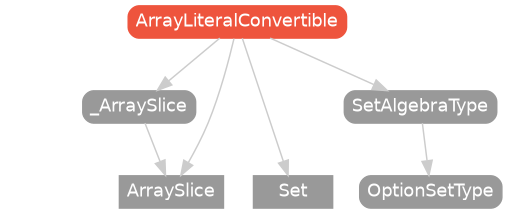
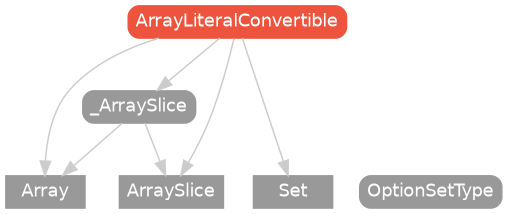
(421, 107) -> none
none -> (45, 192)
